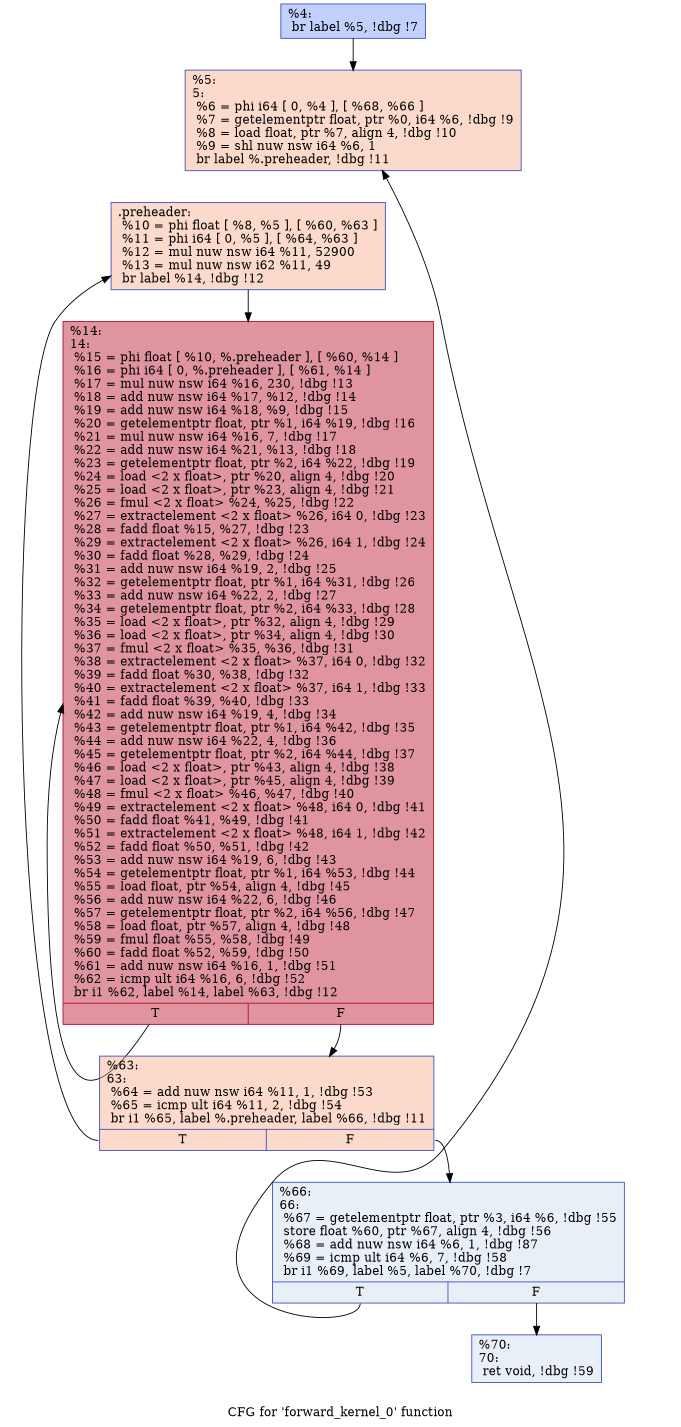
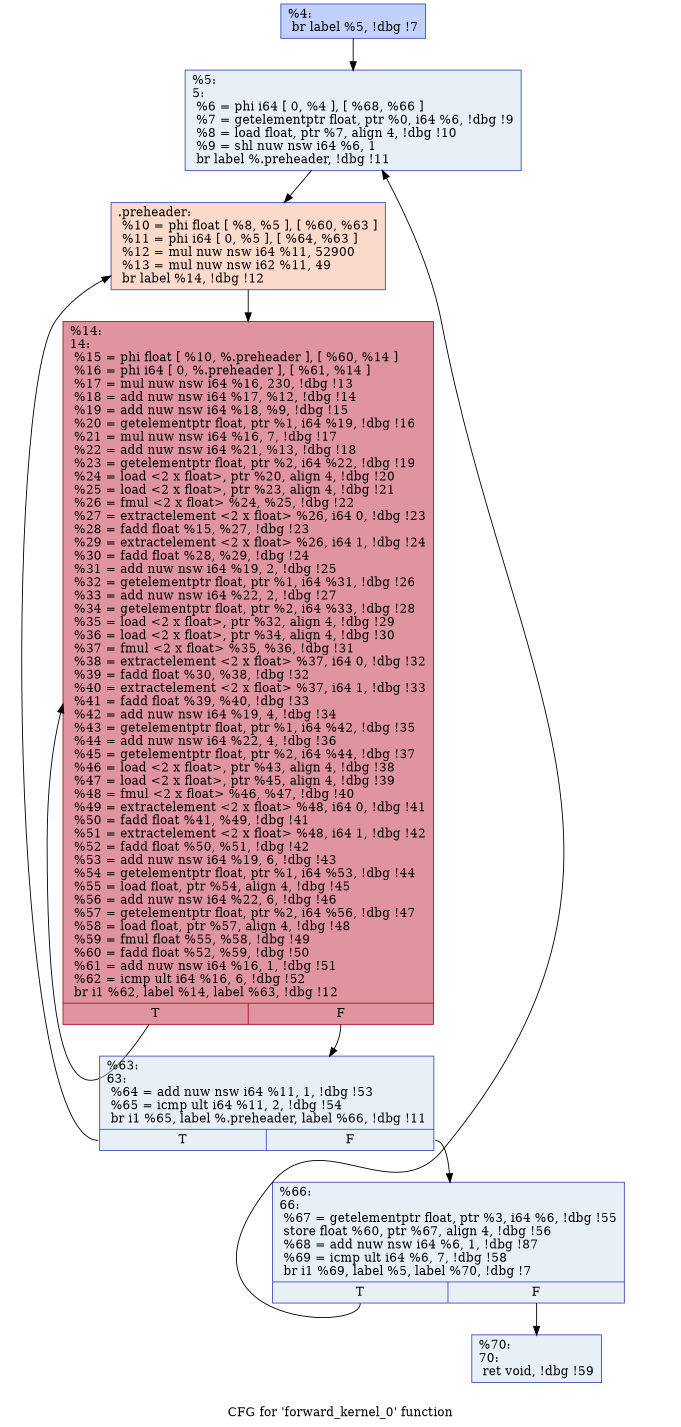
(353, 120) -> (353, 120)
none -> (301, 183)
(267, 1103) -> (267, 1103)
